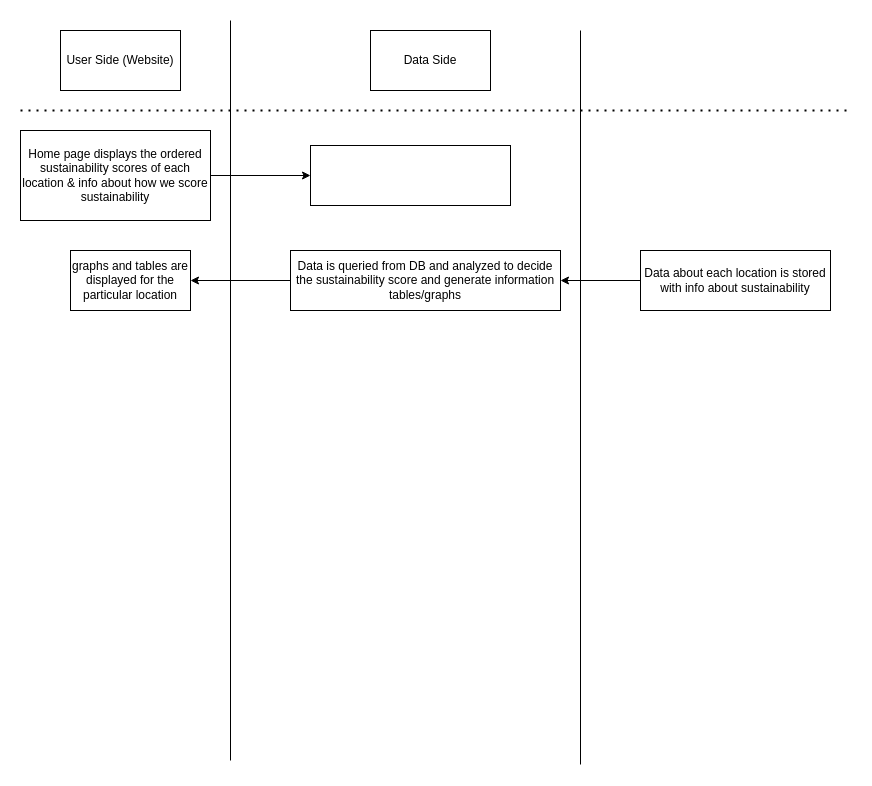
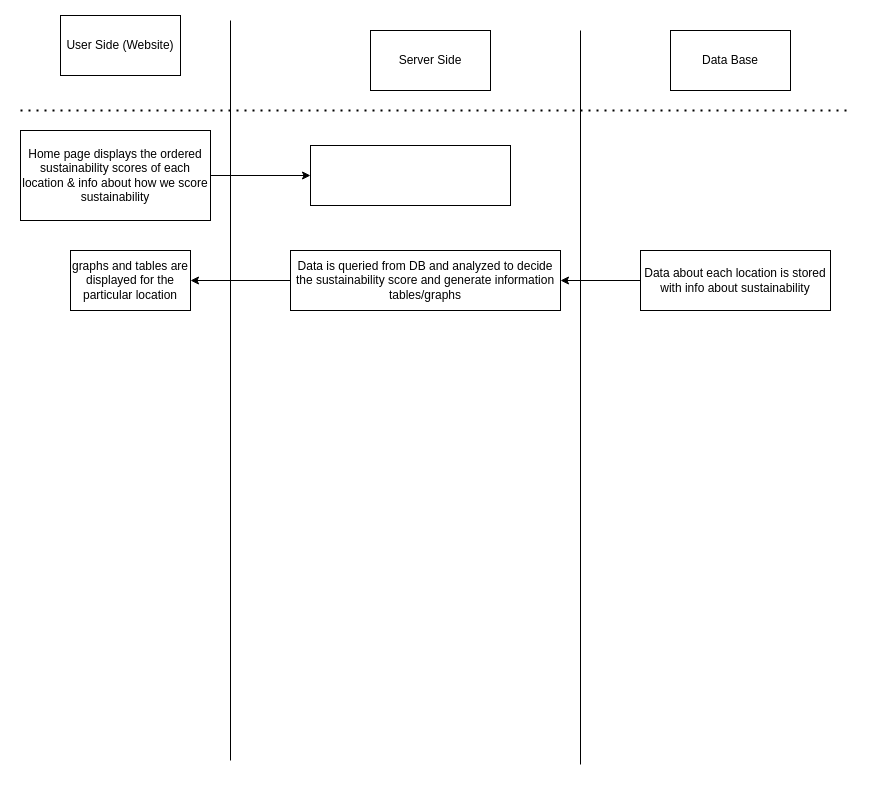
(121, 61) -> (121, 46)
(431, 61) -> (431, 61)
none -> (731, 61)
